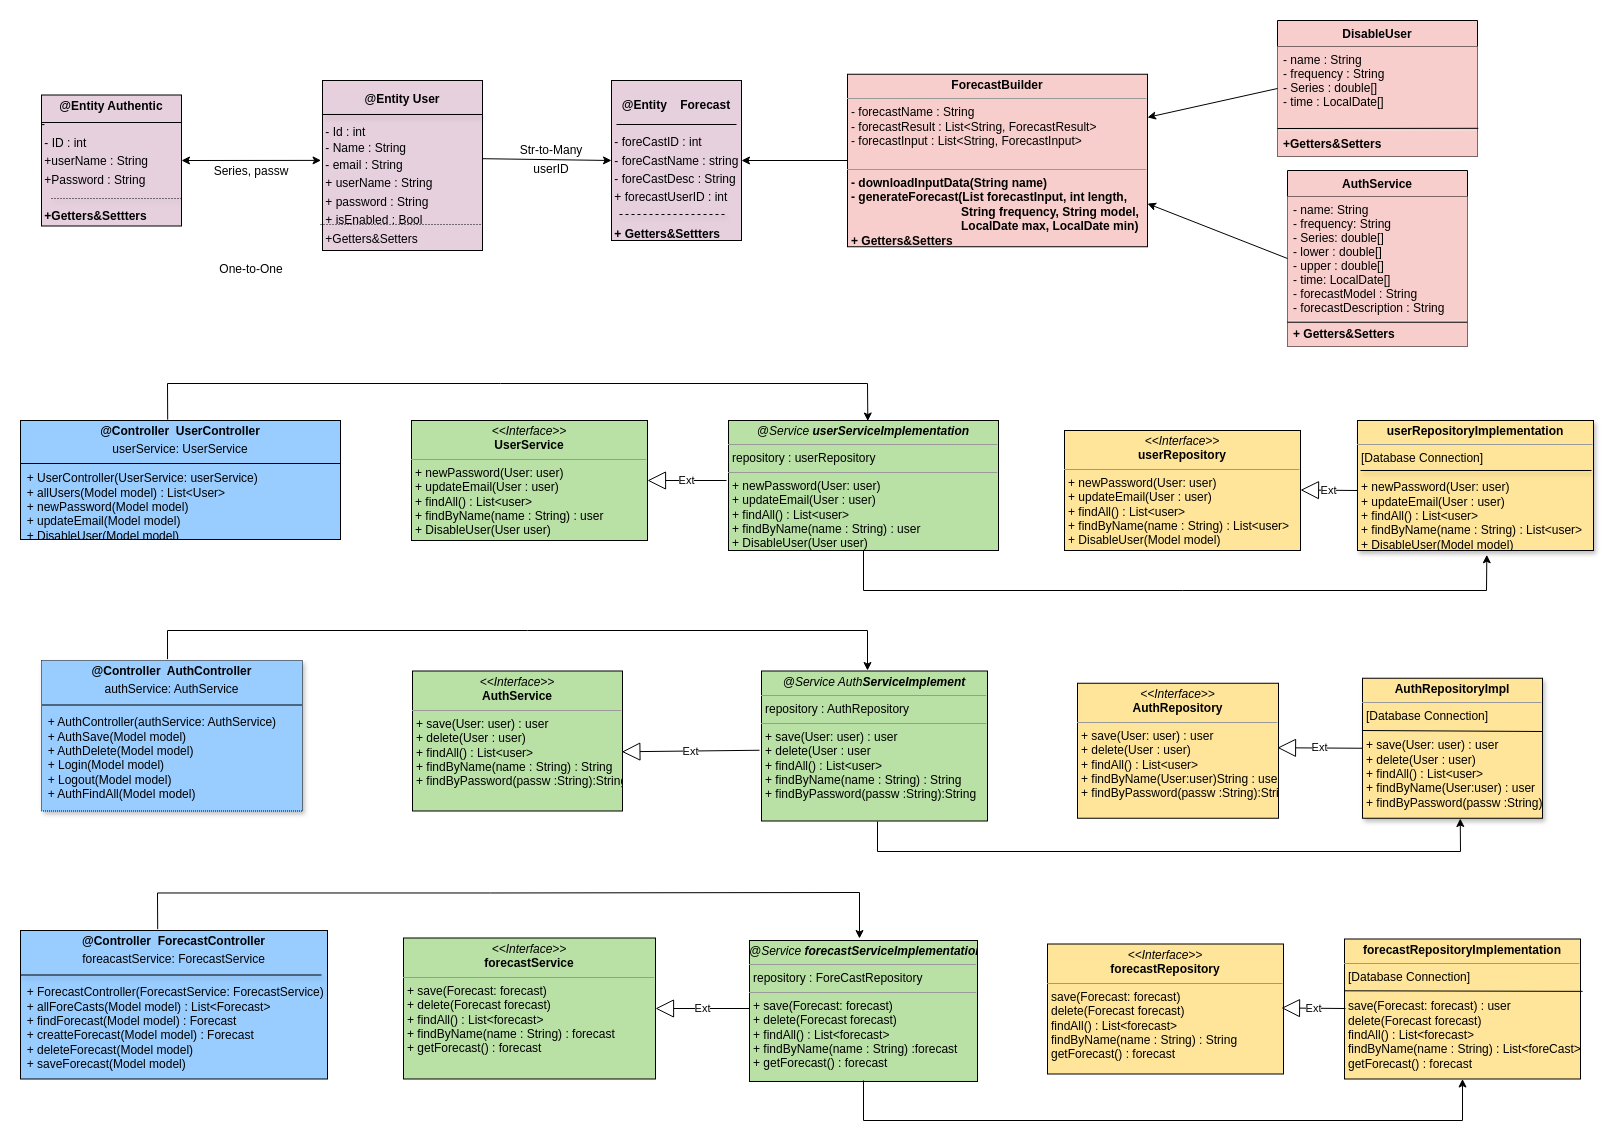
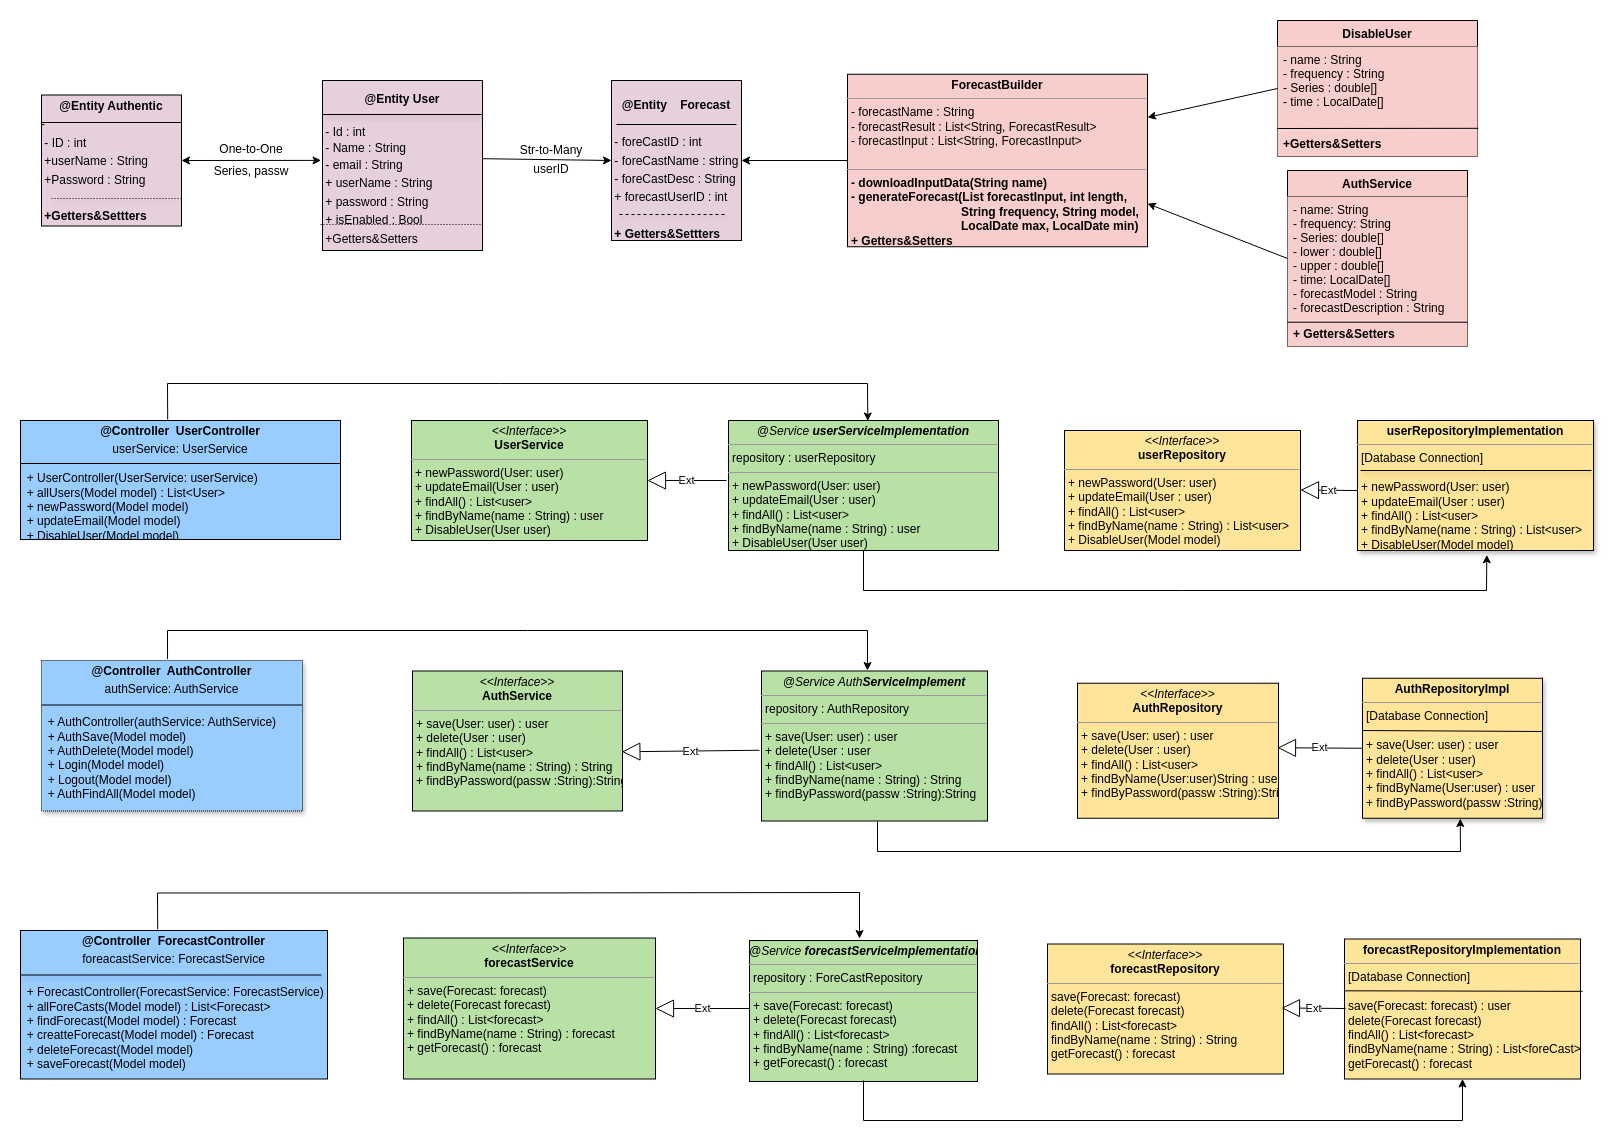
(252, 269) -> (252, 149)
